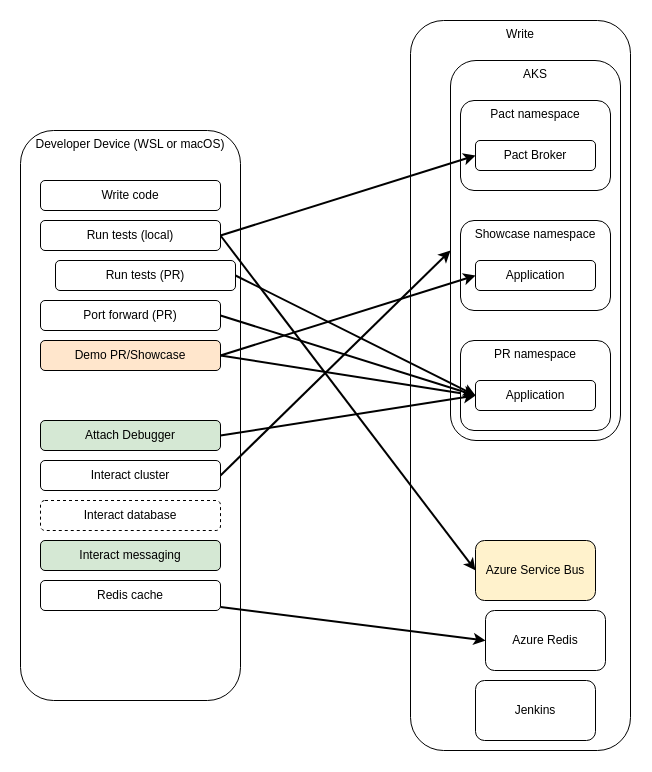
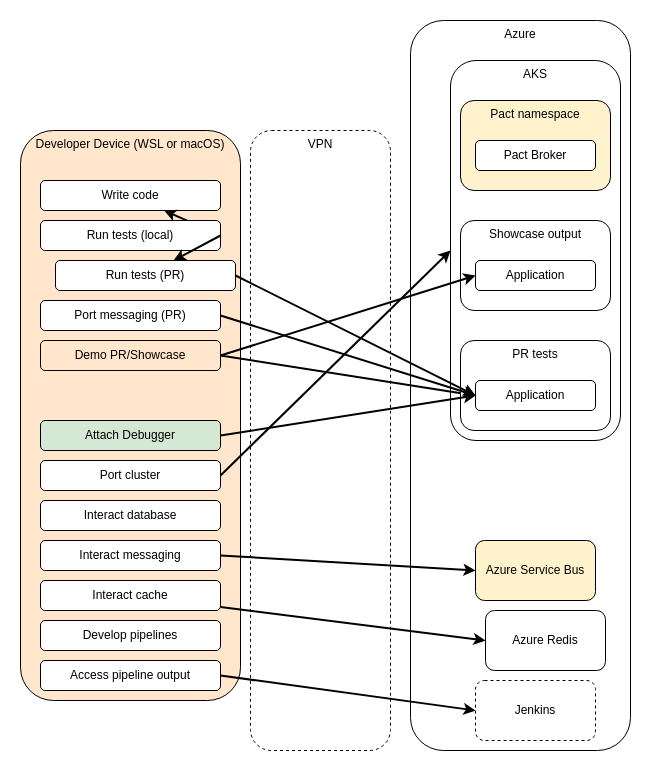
(521, 35) -> (521, 35)
(536, 115) -> (536, 115)
(346, 196) -> (200, 247)
(536, 235) -> (536, 235)
(131, 316) -> (131, 316)
(536, 355) -> (536, 355)
(346, 400) -> (180, 218)
(131, 416) -> (131, 416)
none -> (321, 441)
(131, 476) -> (131, 476)
(131, 516) -> (131, 516)
(131, 556) -> (131, 556)
none -> (343, 563)
(131, 596) -> (131, 596)
none -> (131, 636)
none -> (131, 676)
none -> (343, 692)
(536, 711) -> (536, 711)
